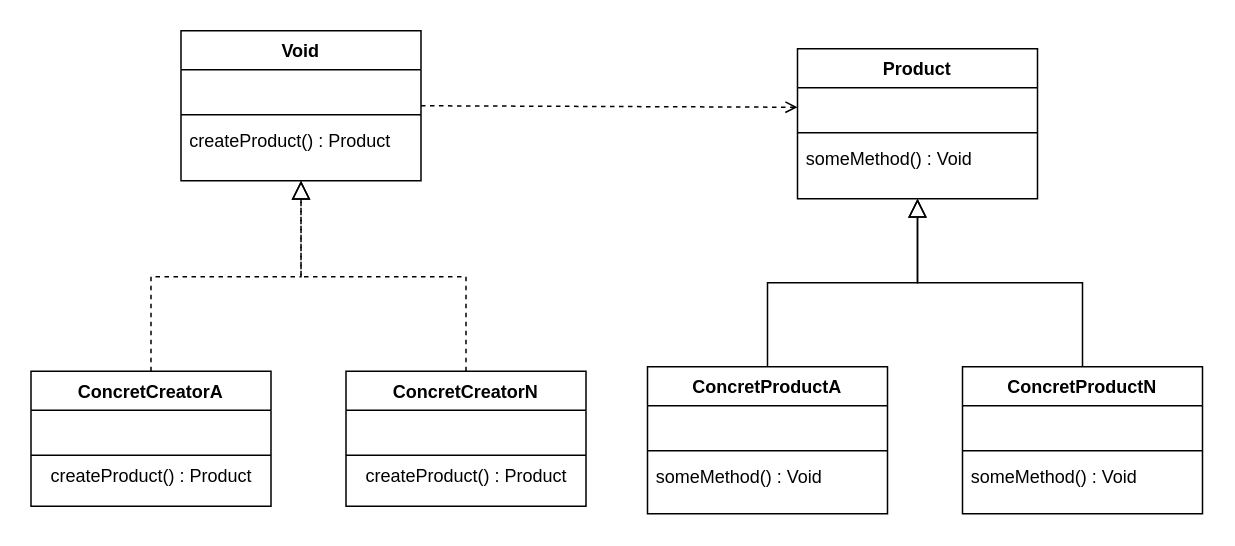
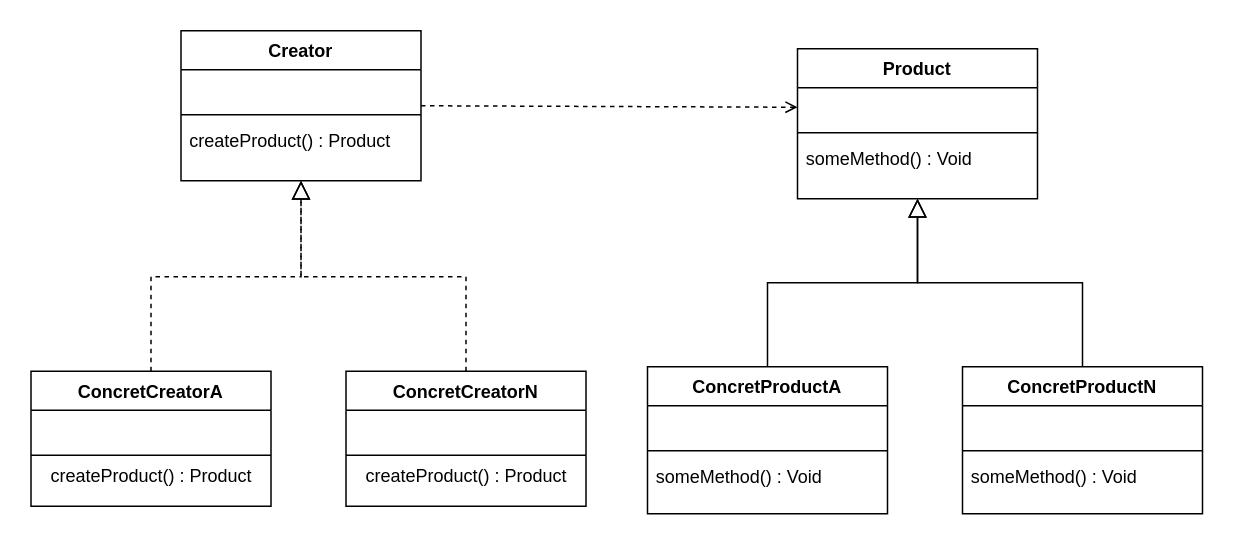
(300, 51) -> (300, 51)
